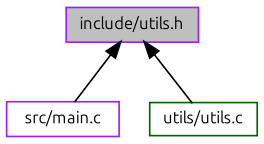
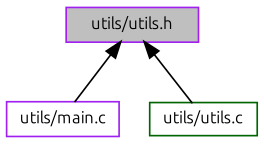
(132, 25) -> (132, 25)
(63, 119) -> (63, 119)
